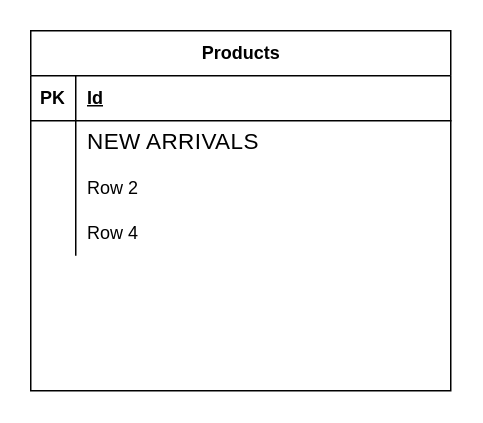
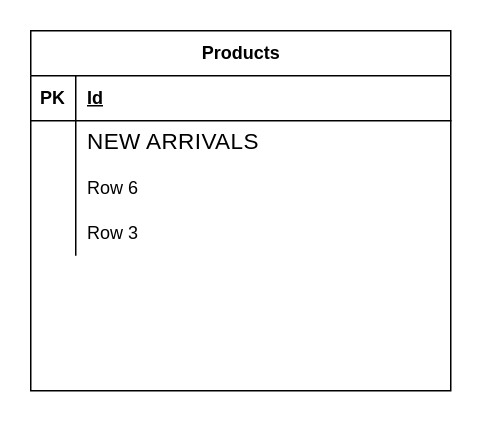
(111, 188) -> (111, 188)
(111, 233) -> (111, 233)
